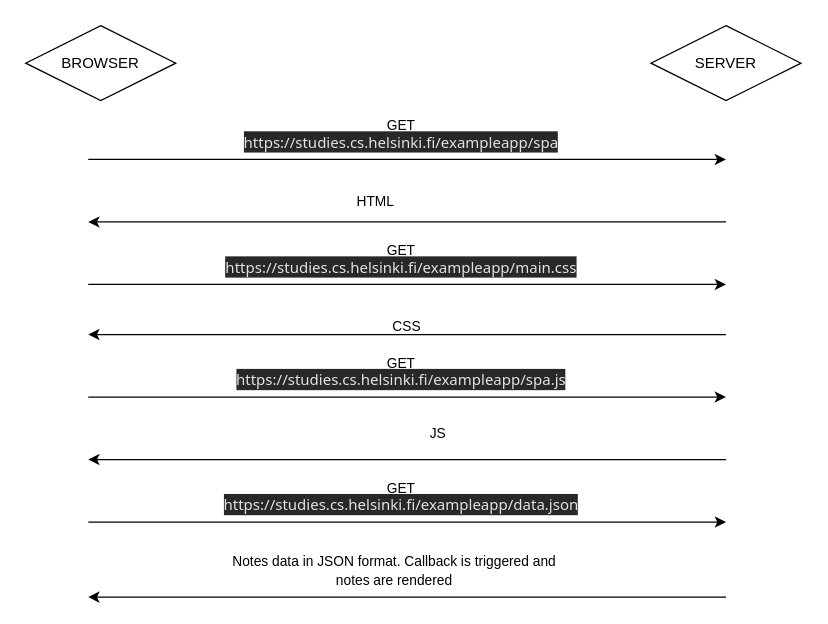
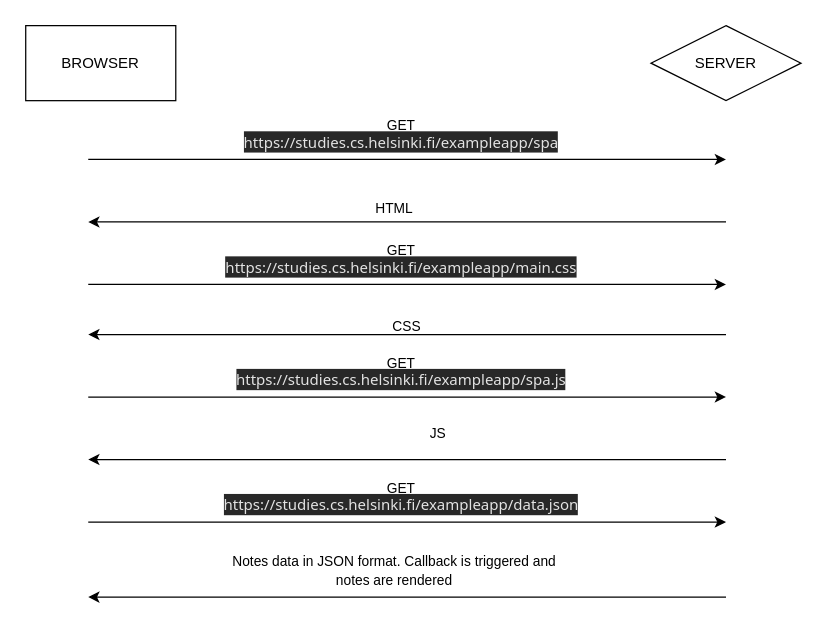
(101, 63) -> (101, 63)
(376, 201) -> (394, 208)
